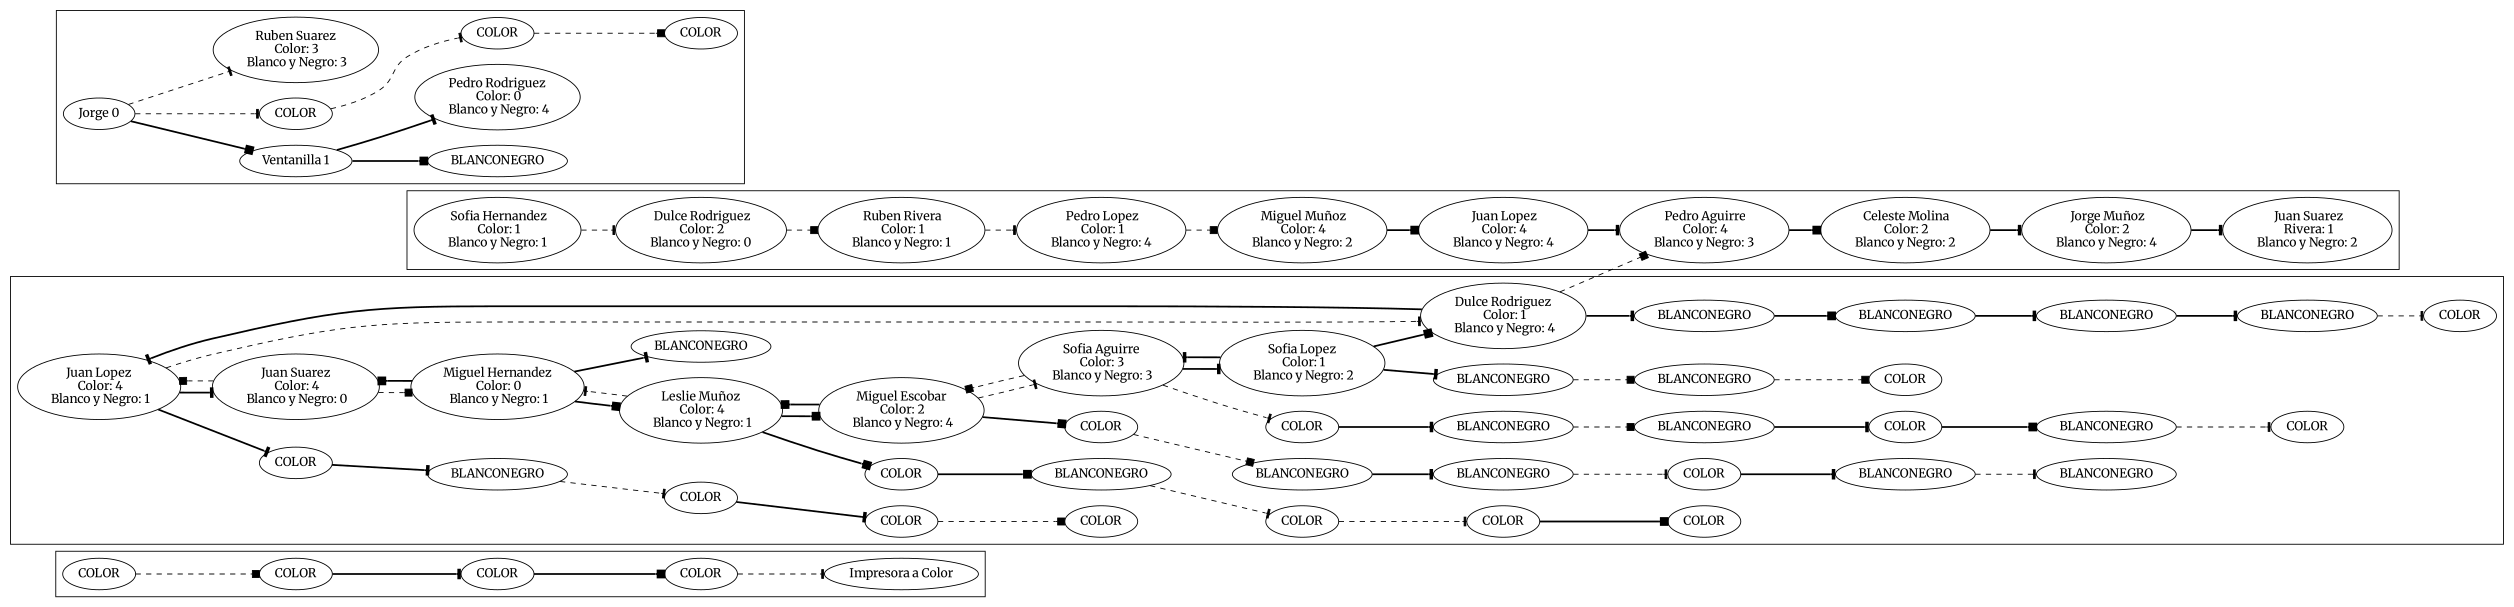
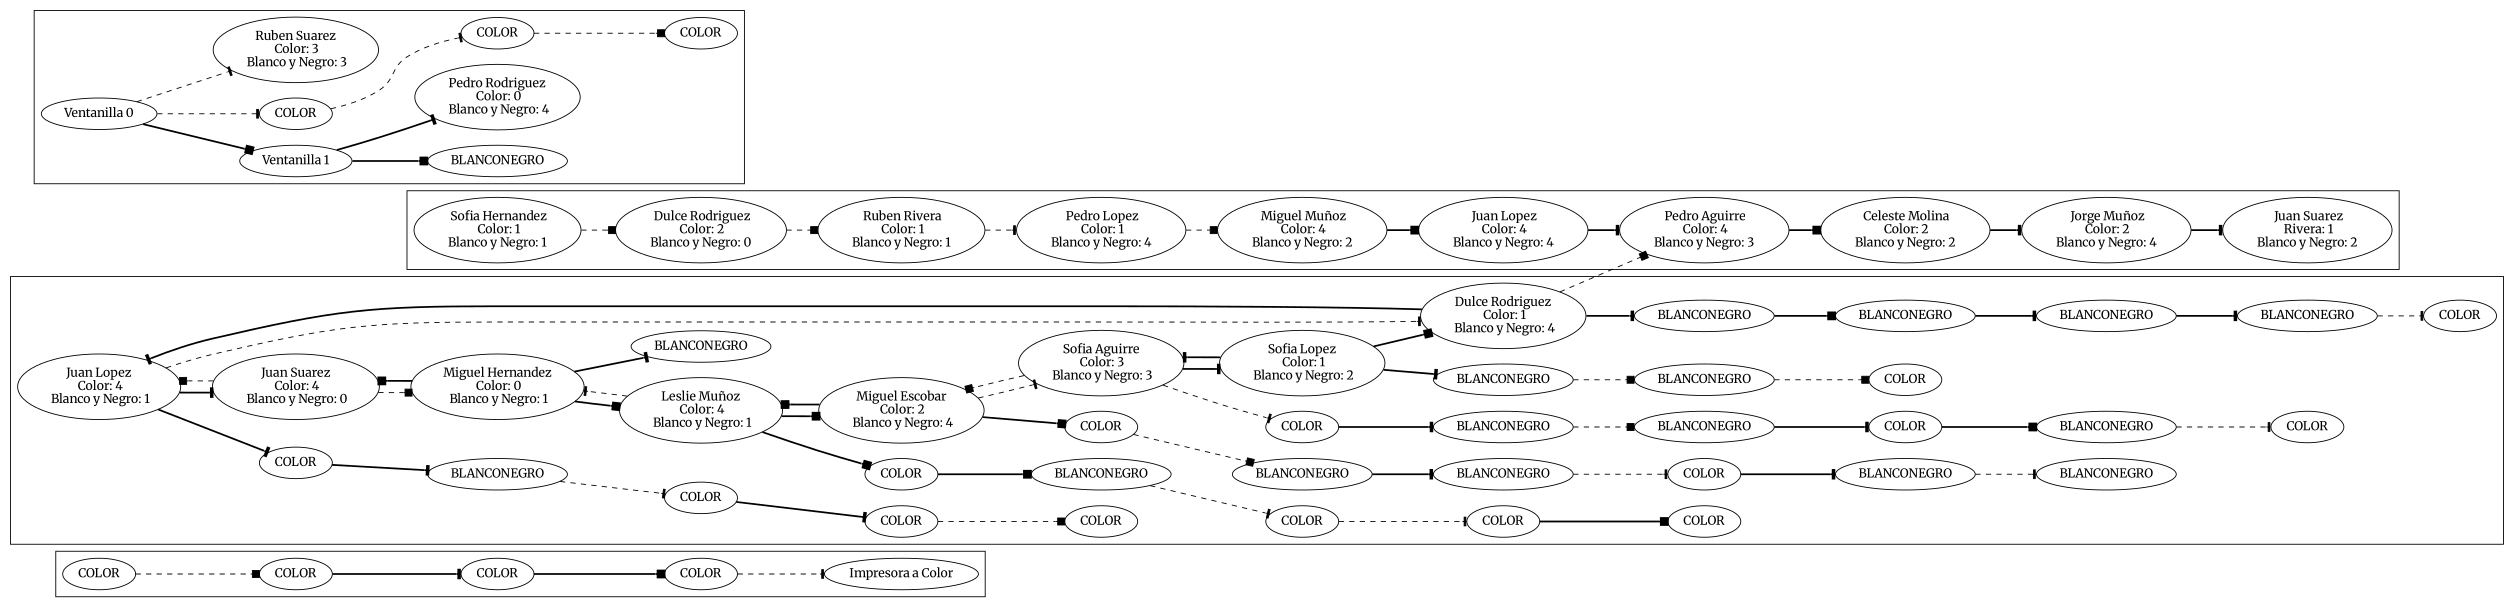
(99, 114) -> (99, 114)
(596, 230) -> (594, 230)
